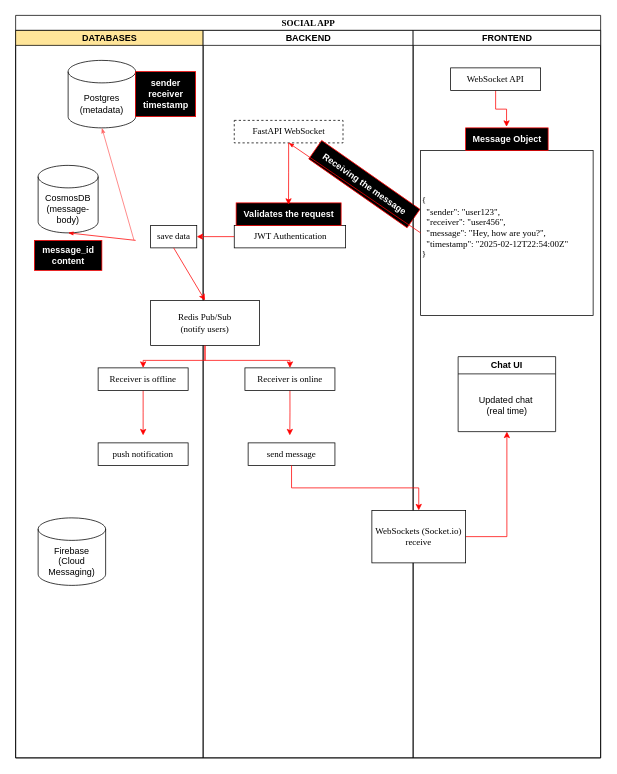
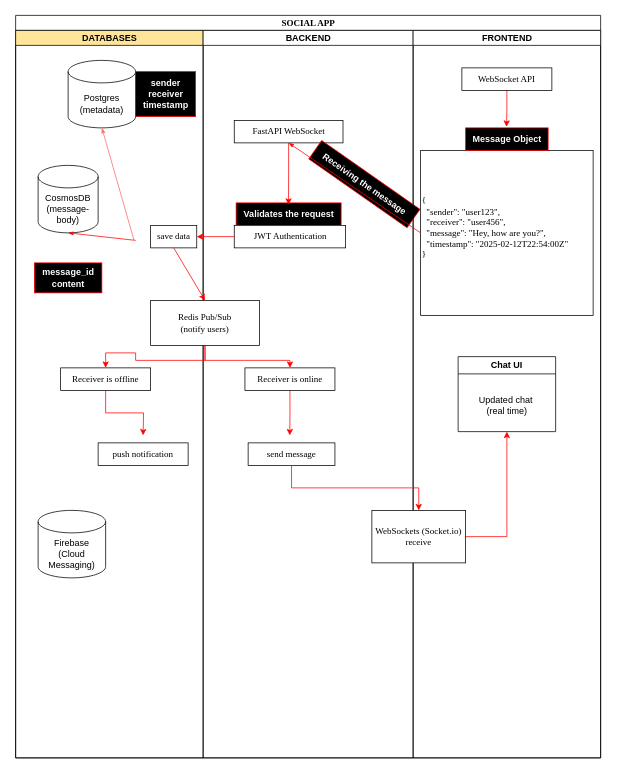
(495, 79) -> (507, 79)
(288, 132) -> (288, 132)
(68, 255) -> (68, 278)
(143, 379) -> (105, 379)
(72, 552) -> (72, 544)
